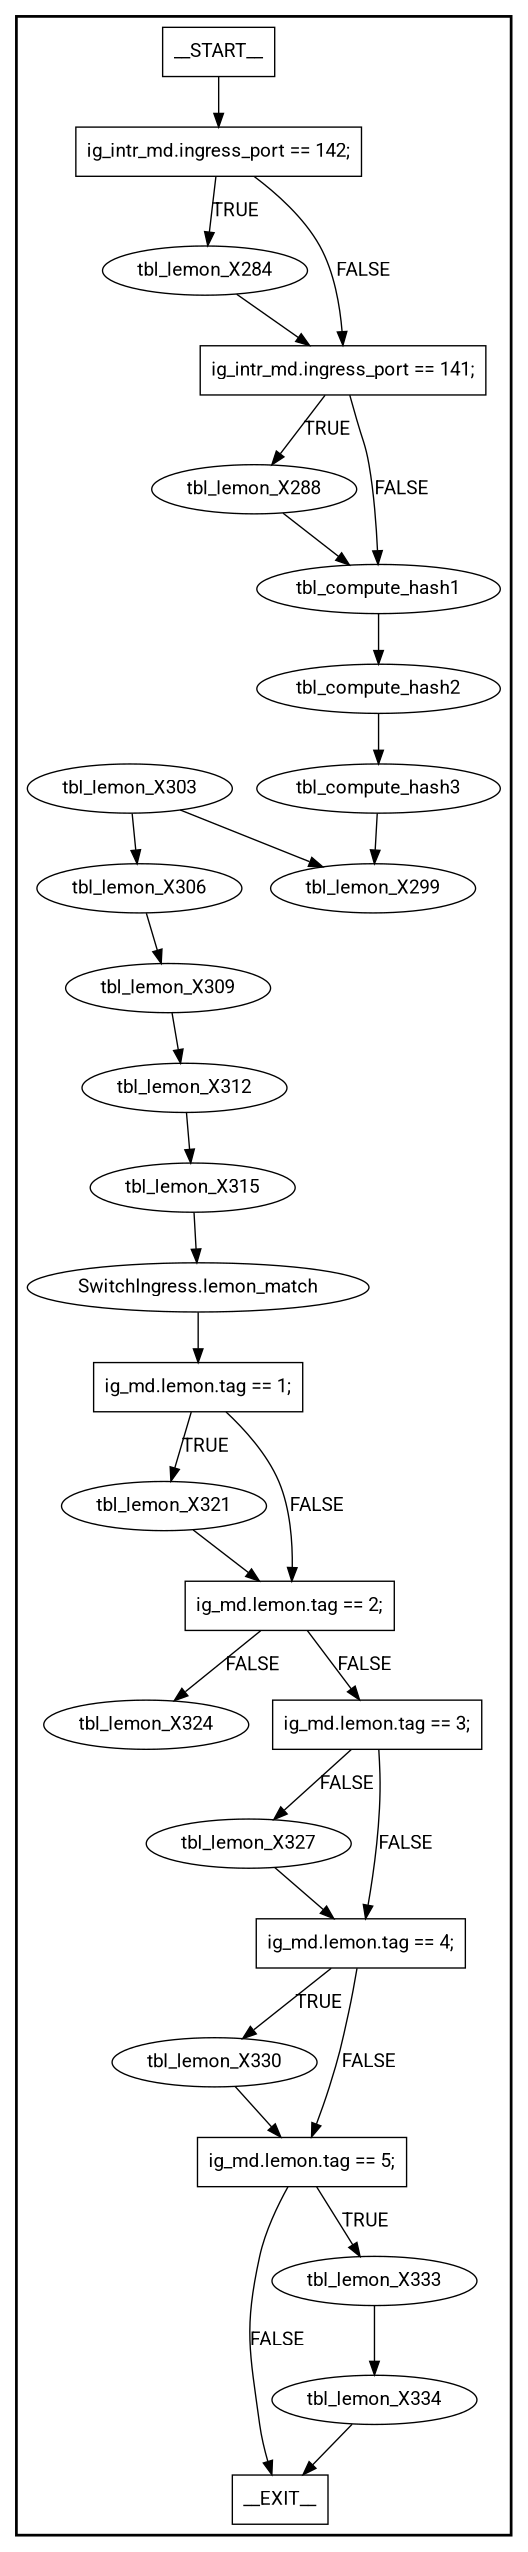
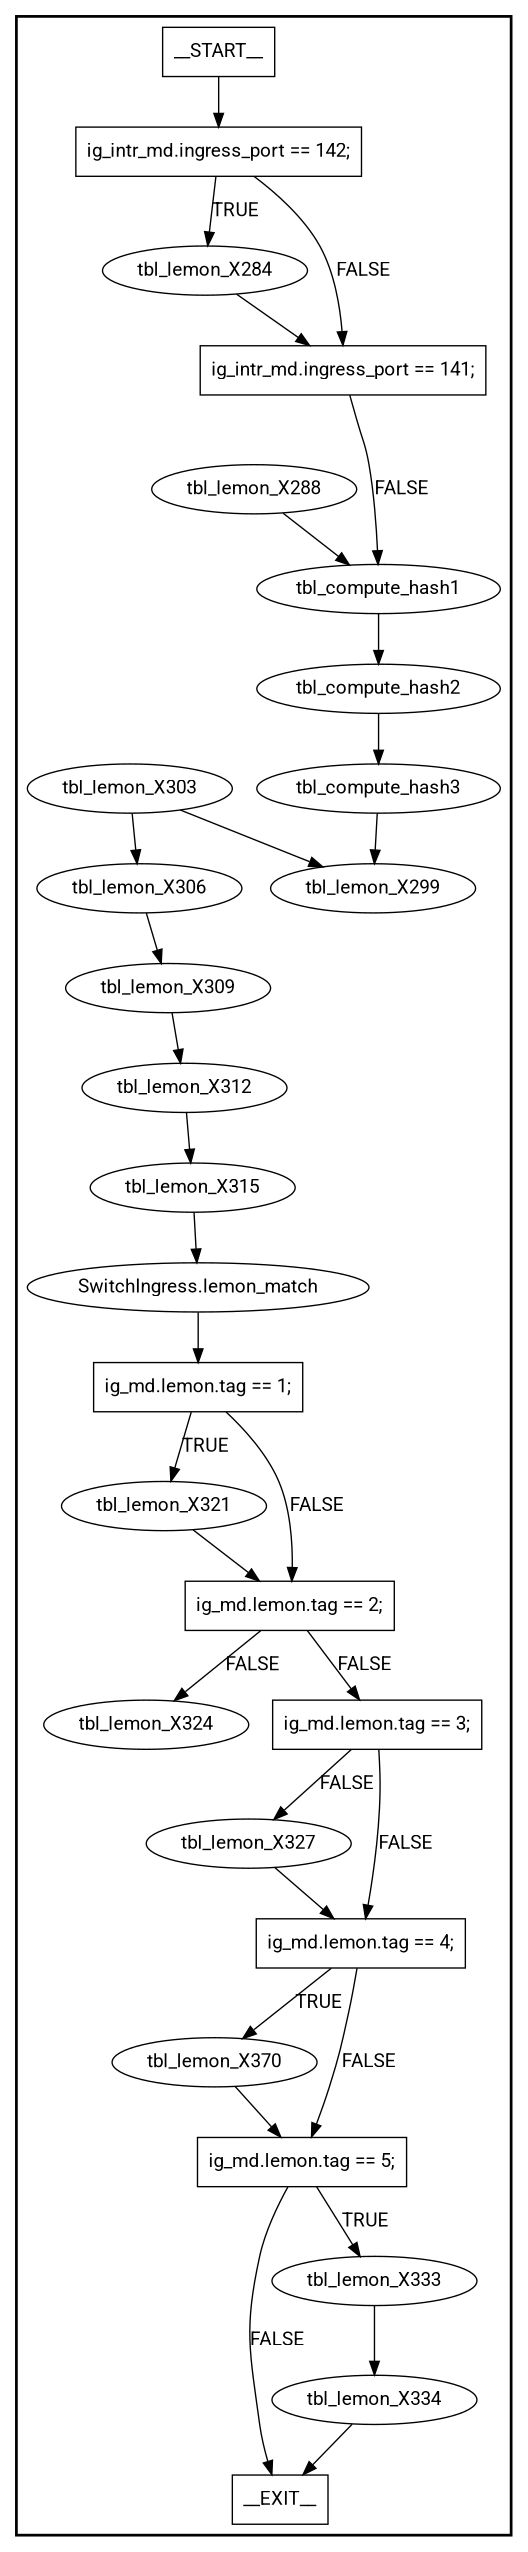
(303, 424) -> none
(215, 2062) -> (215, 2062)
